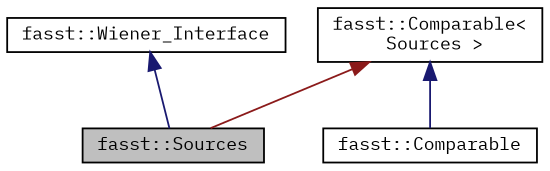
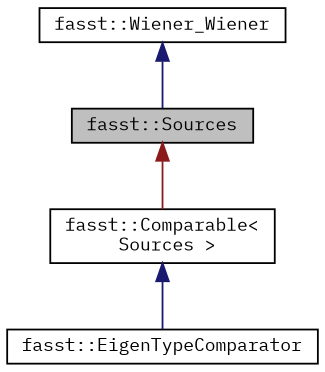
(146, 35) -> (163, 25)
(282, 99) -> (163, 185)
(430, 145) -> (163, 347)
